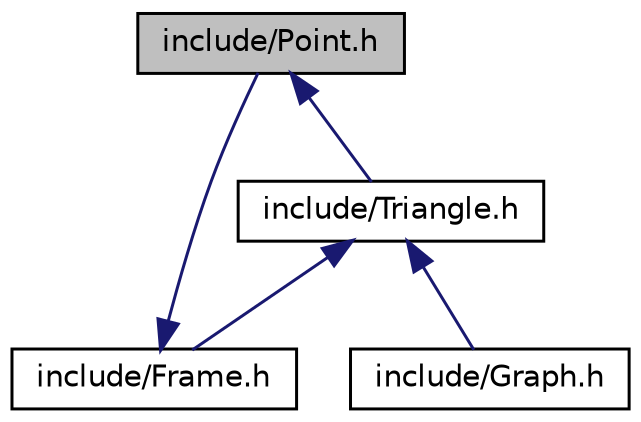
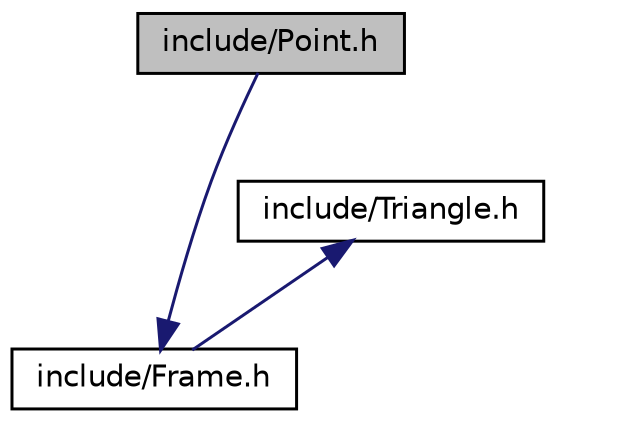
(340, 140) -> none
(490, 379) -> none
